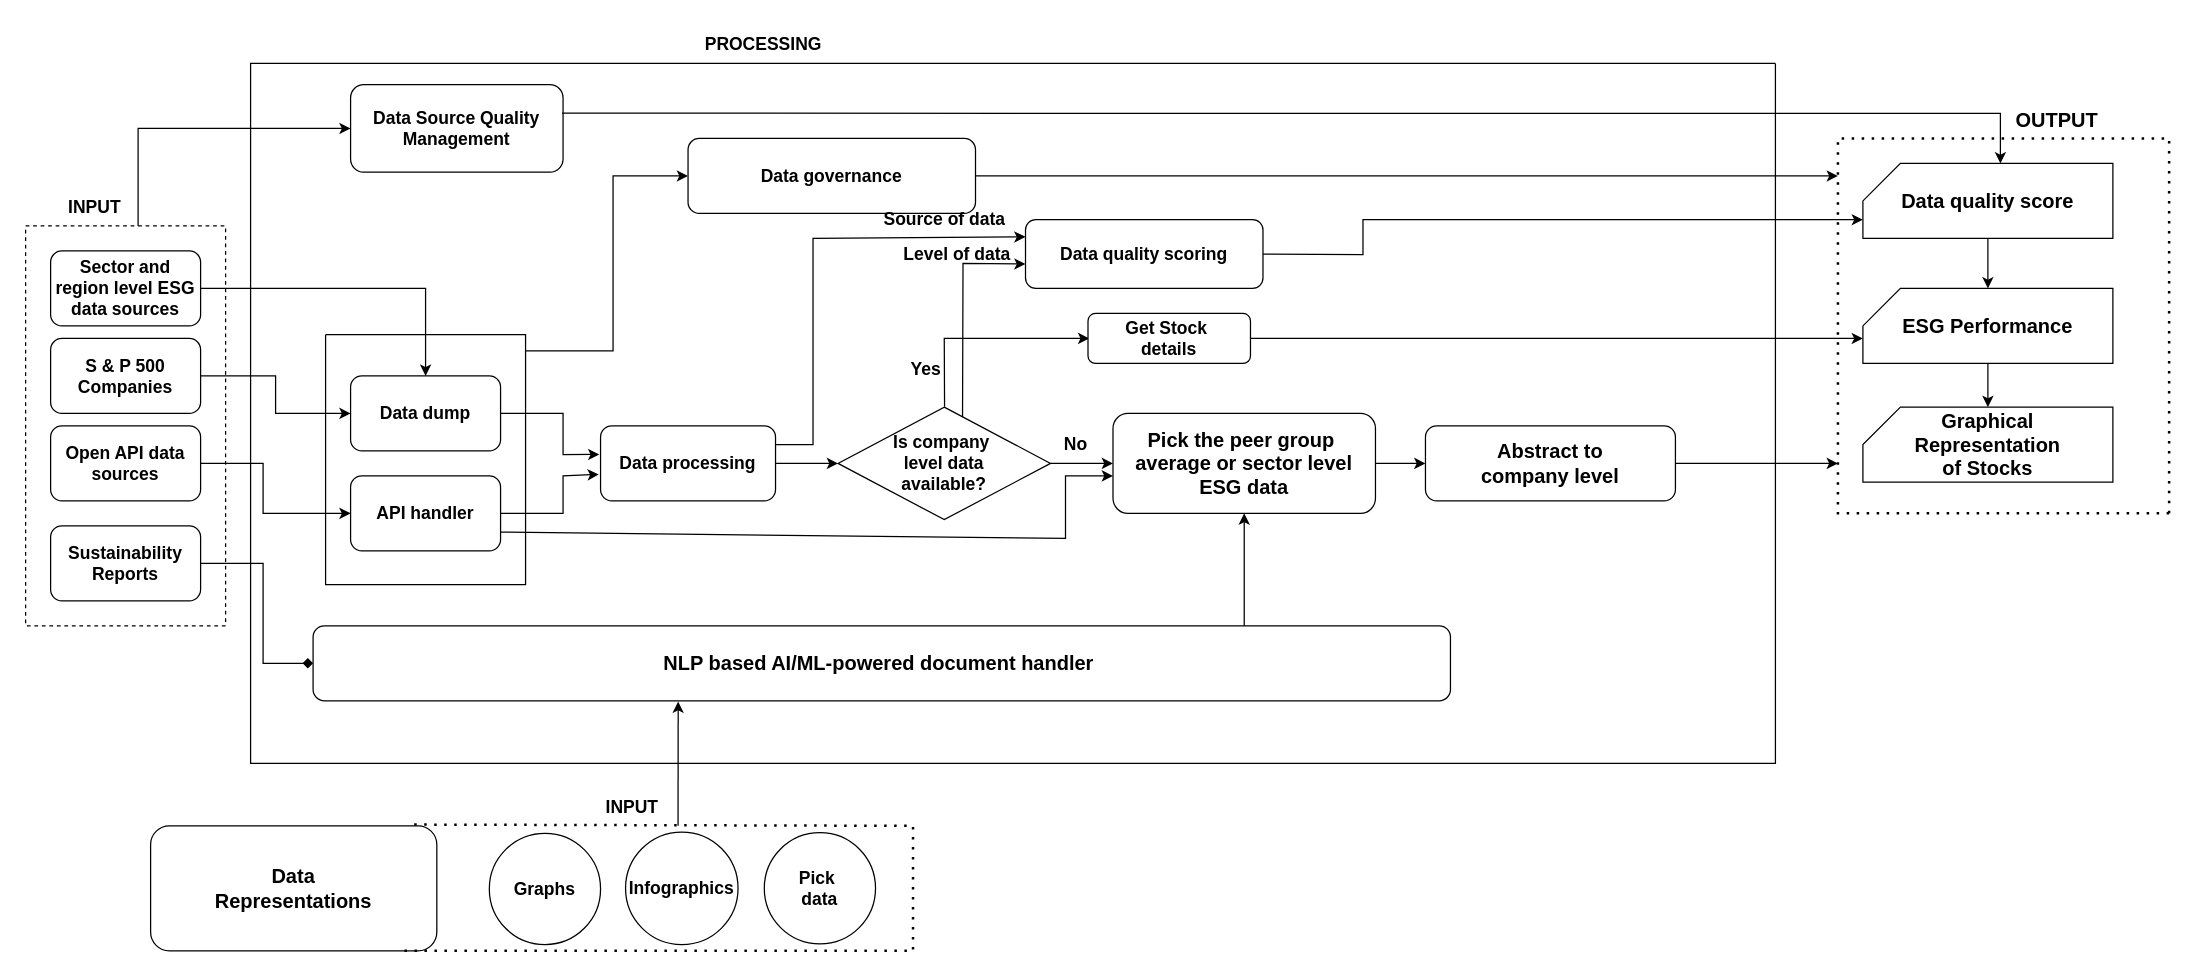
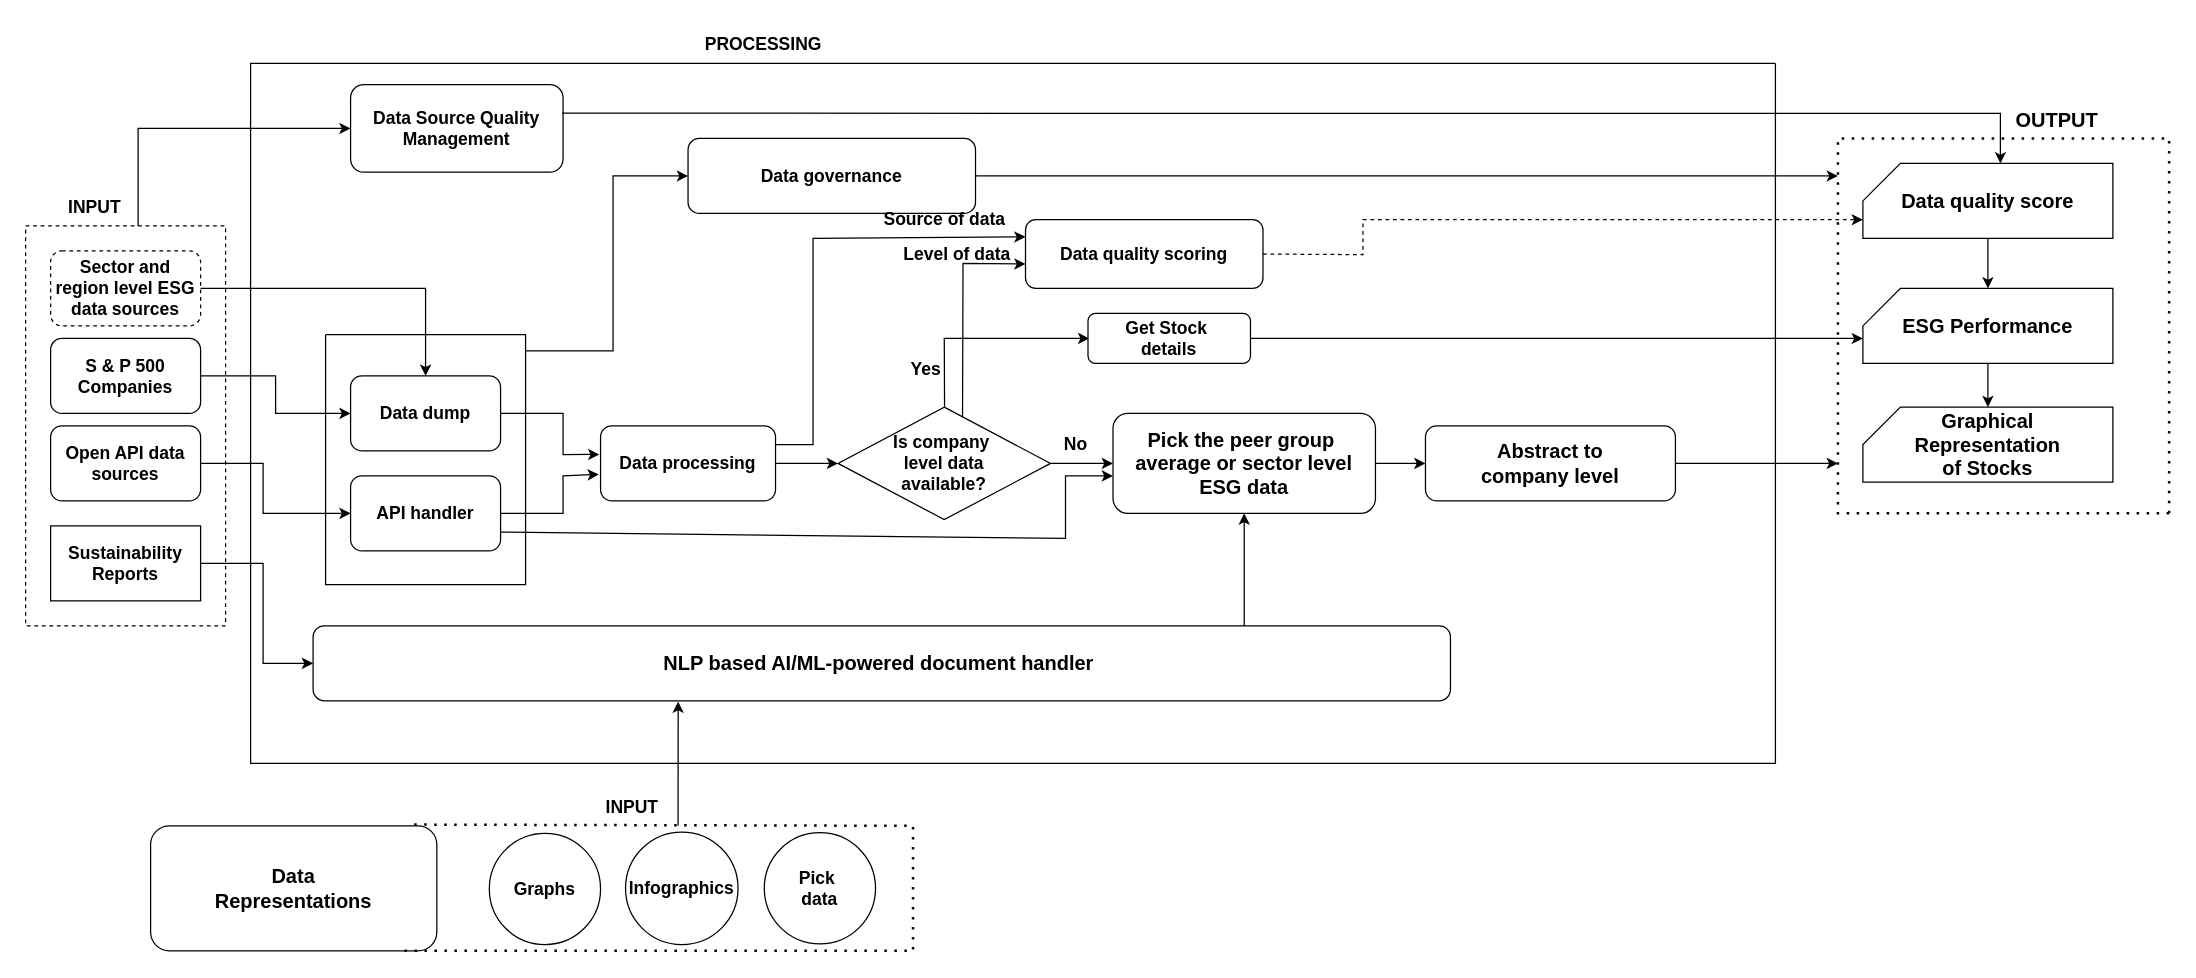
(1540, 219) -> (1540, 219)
(126, 288) -> (126, 288)
(126, 563) -> (126, 563)
(302, 663) -> (303, 663)
